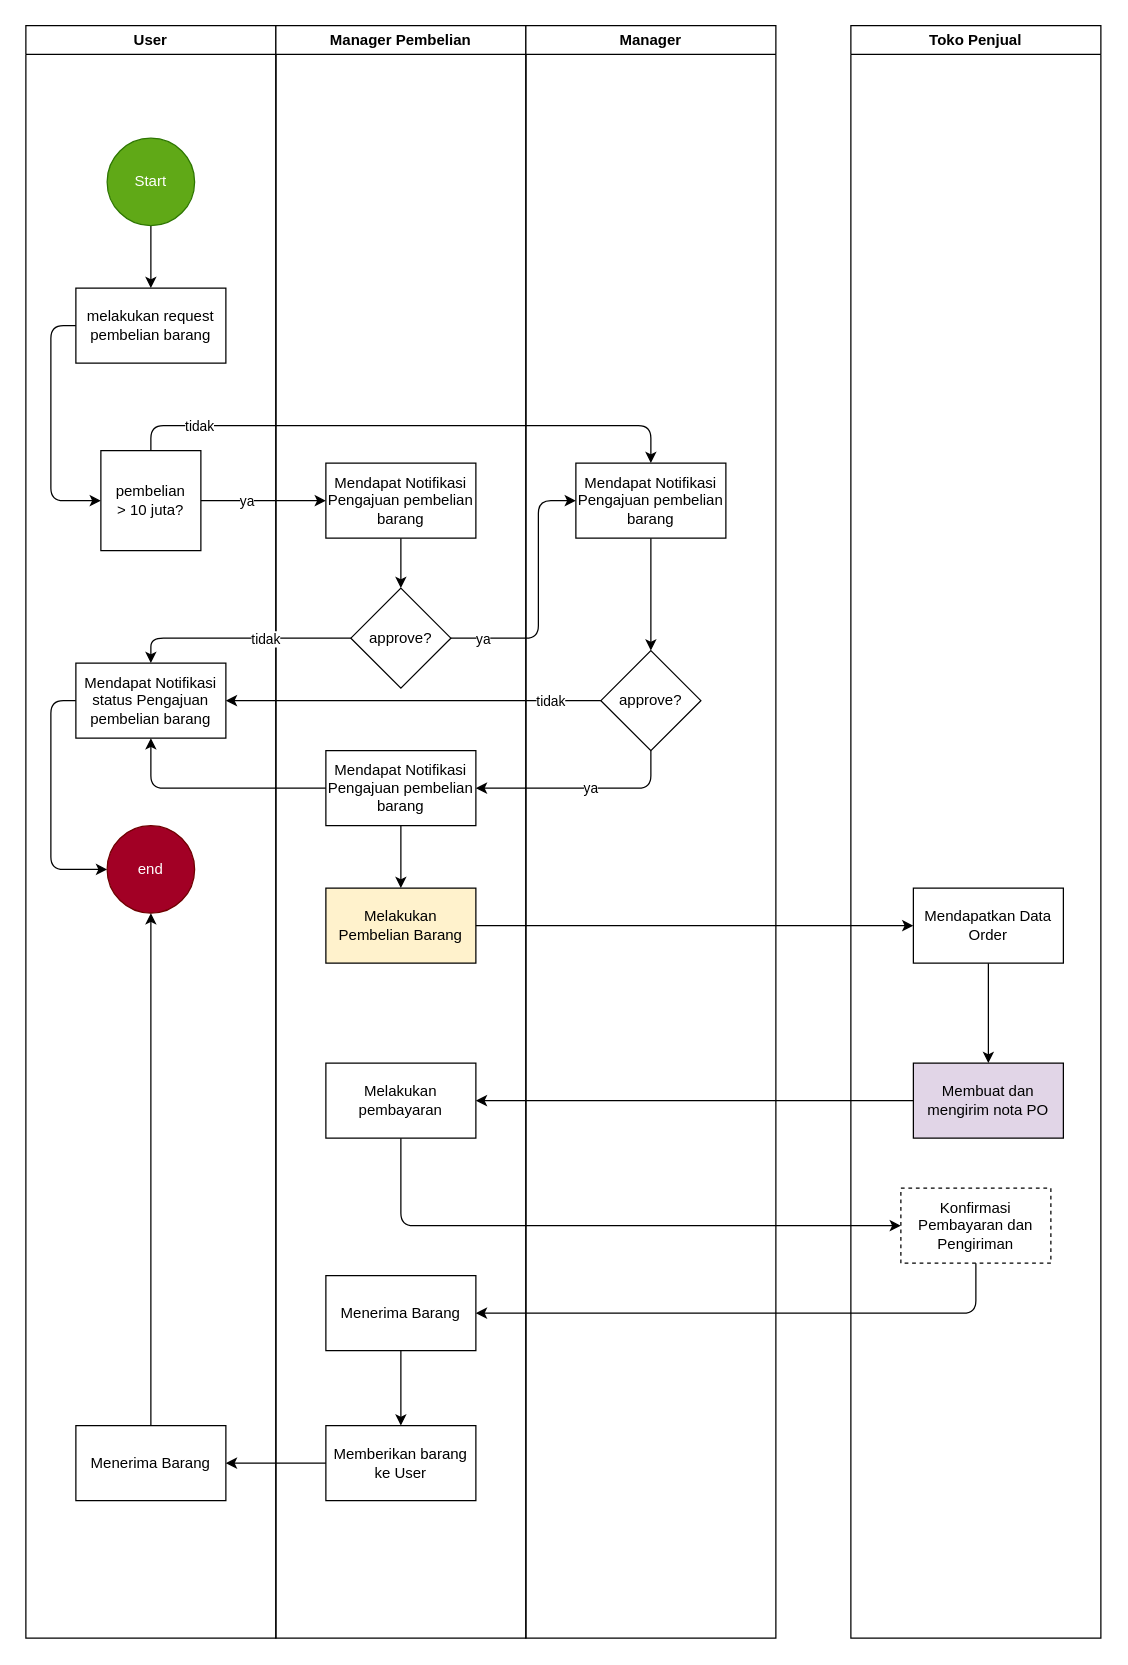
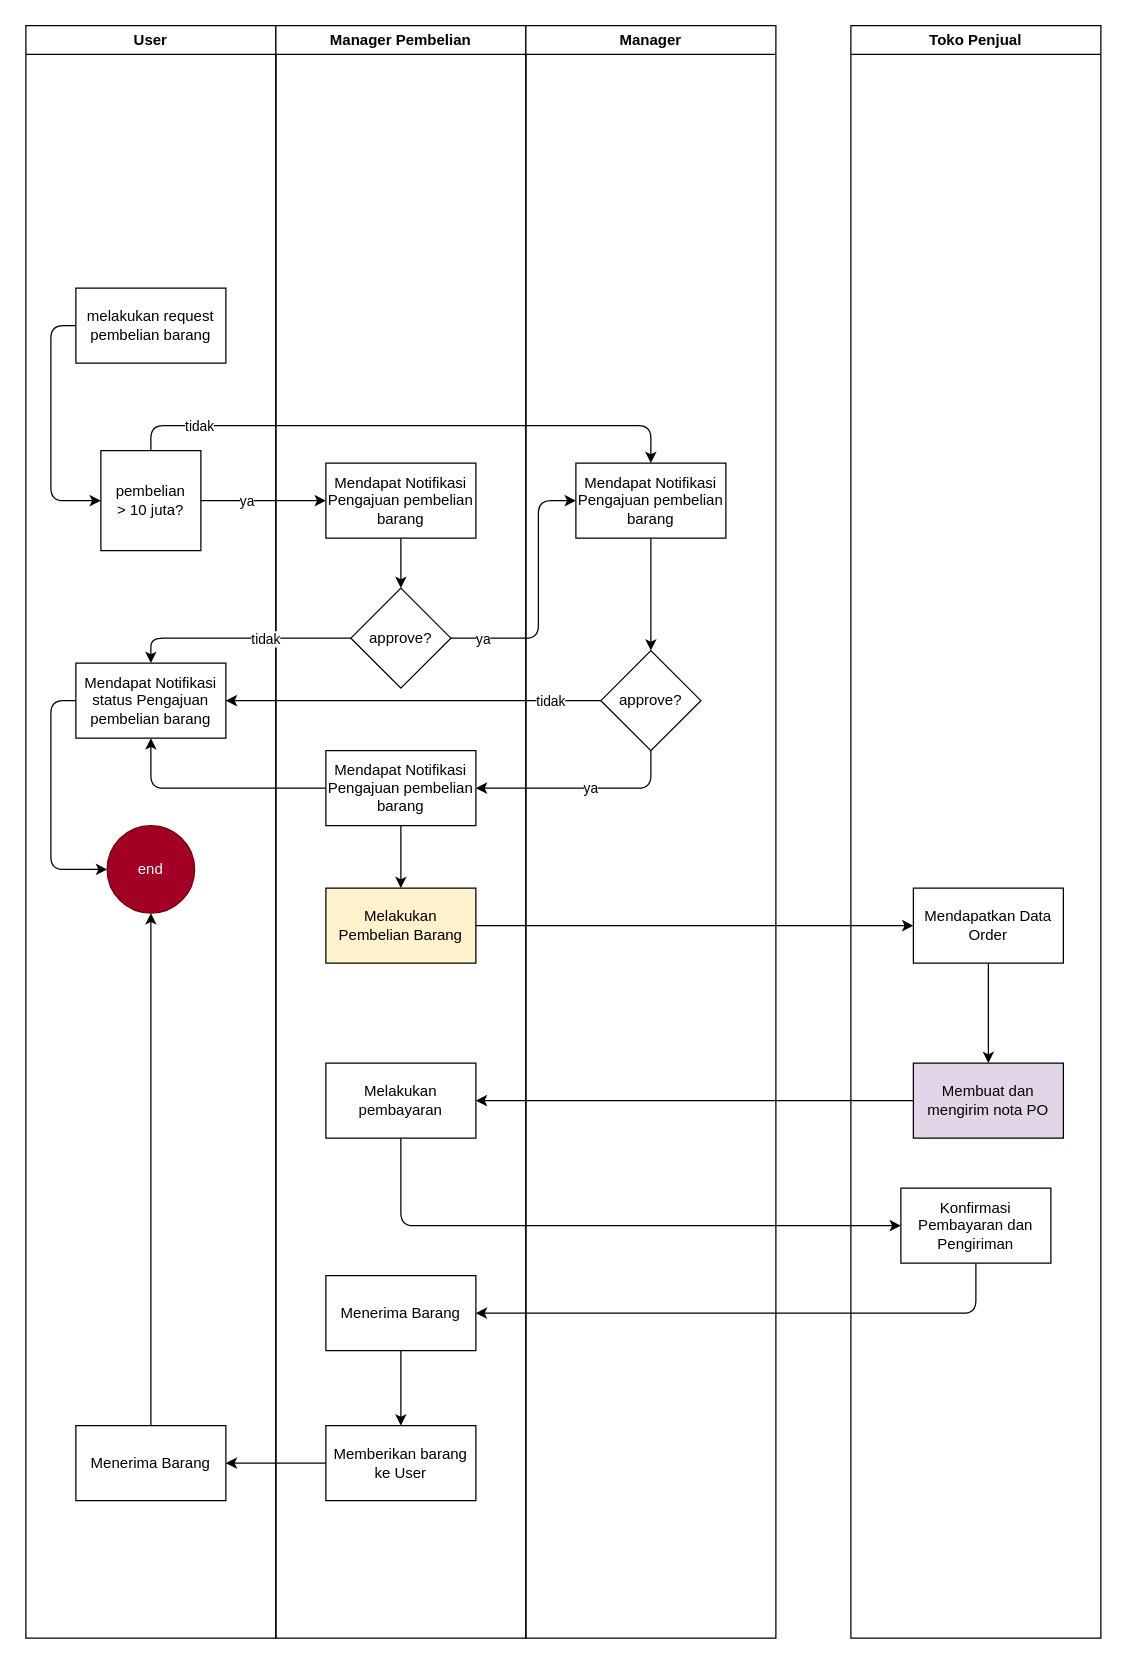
(151, 182) -> none
(151, 253) -> none
(976, 1226) -> (976, 1226)
